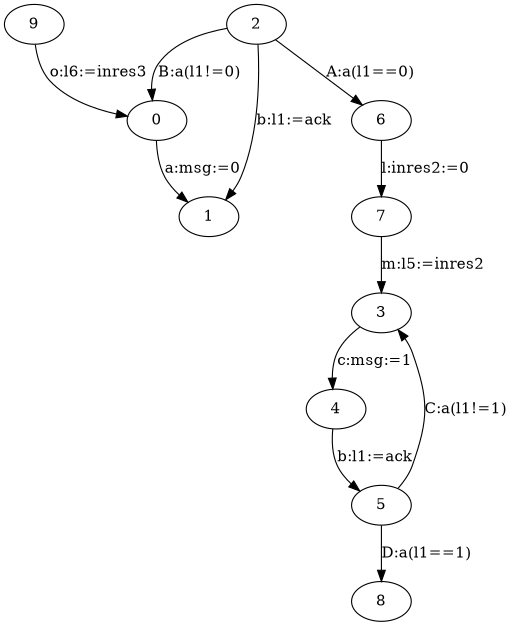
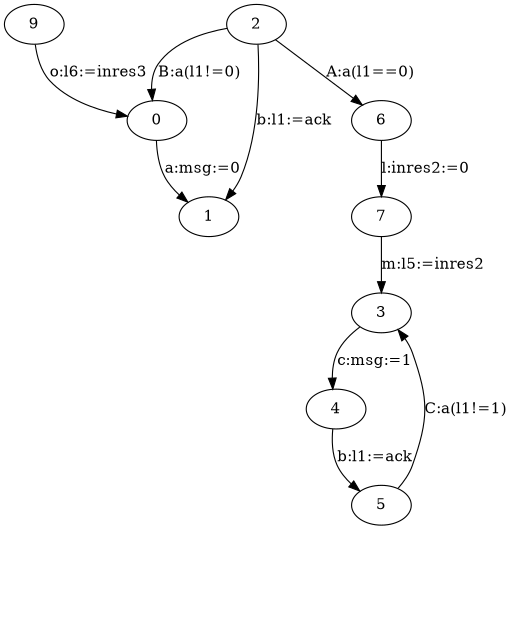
(381, 601) -> none
